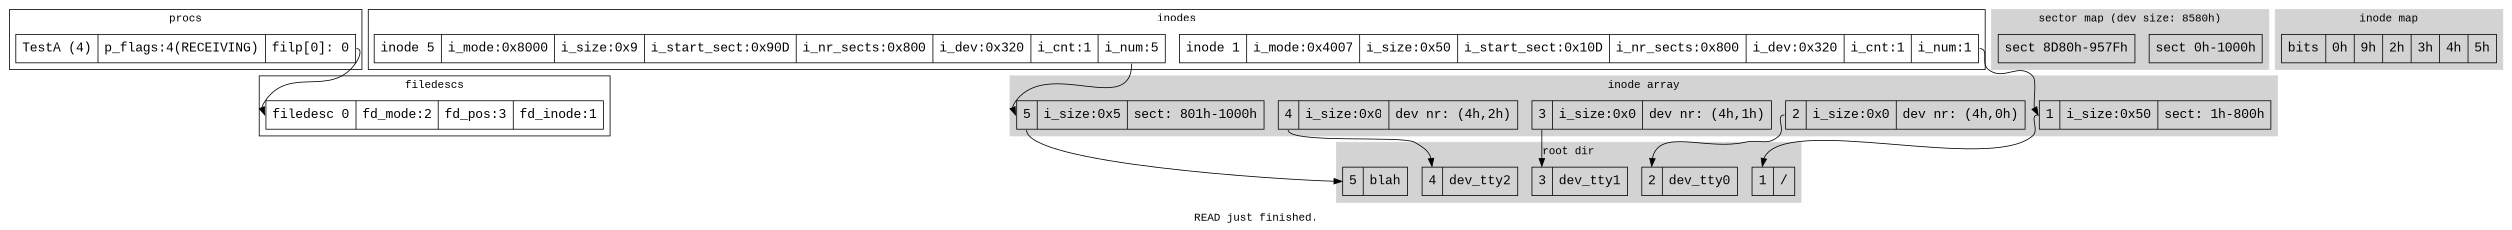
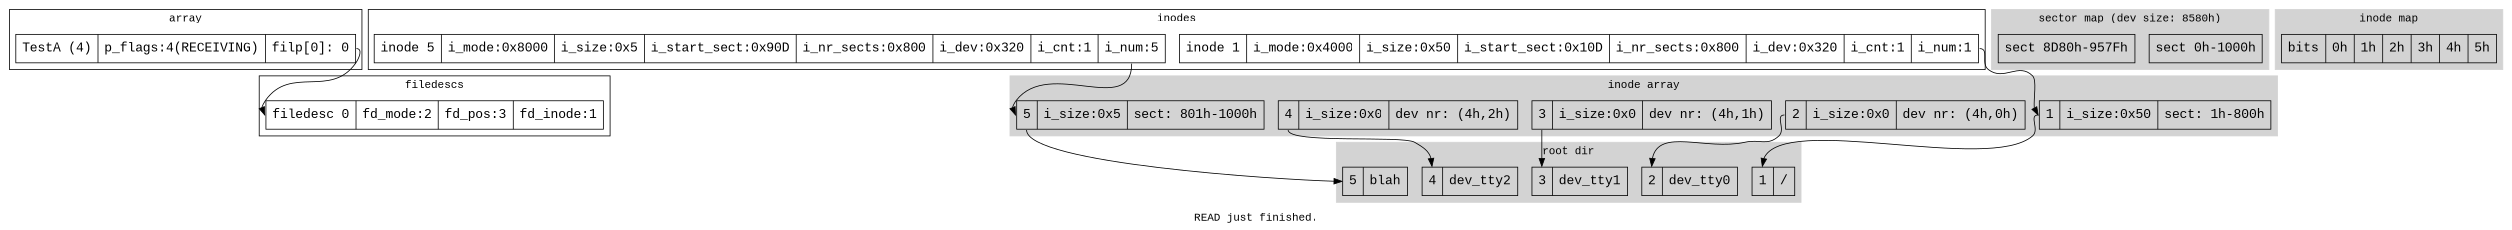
(186, 19) -> (186, 19)
(599, 48) -> (599, 48)
(1303, 48) -> (1303, 48)
(2368, 48) -> (2368, 48)
